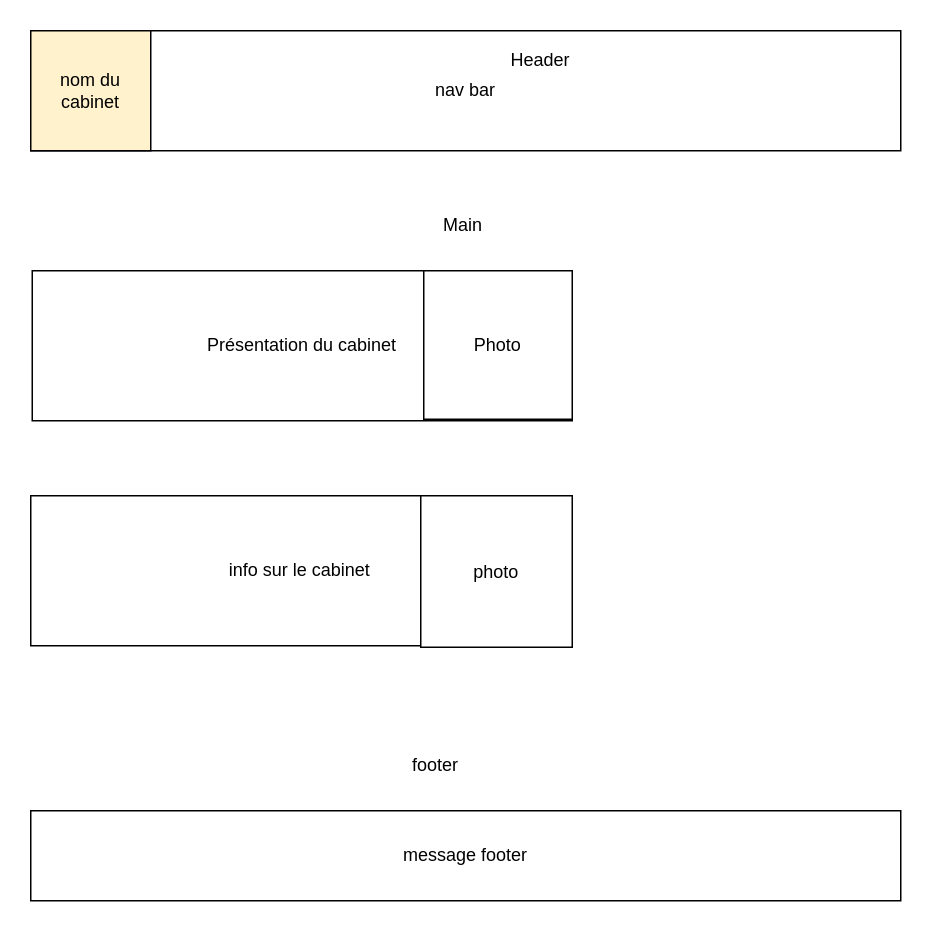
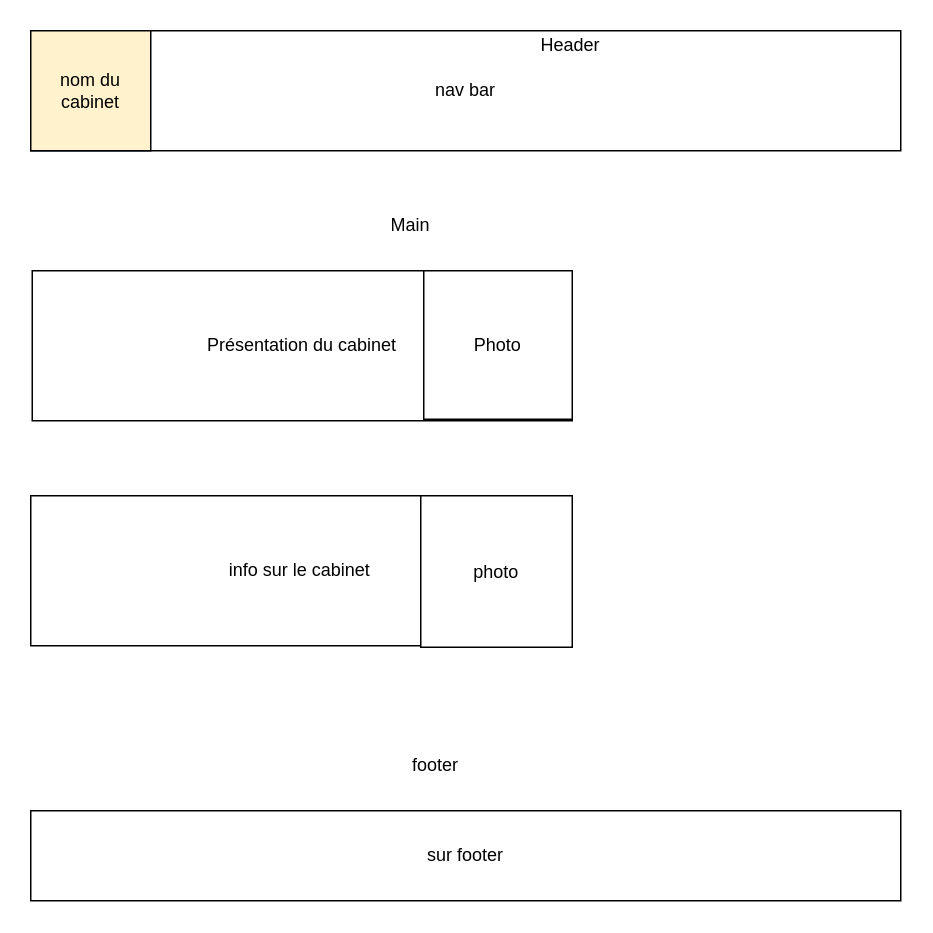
(541, 61) -> (571, 46)
(466, 226) -> (413, 226)
(466, 856) -> (466, 856)
